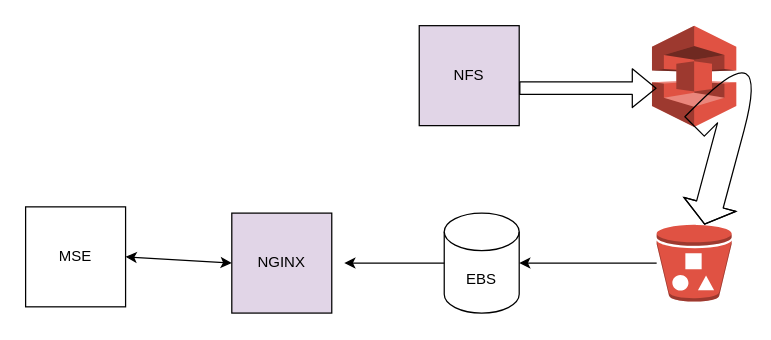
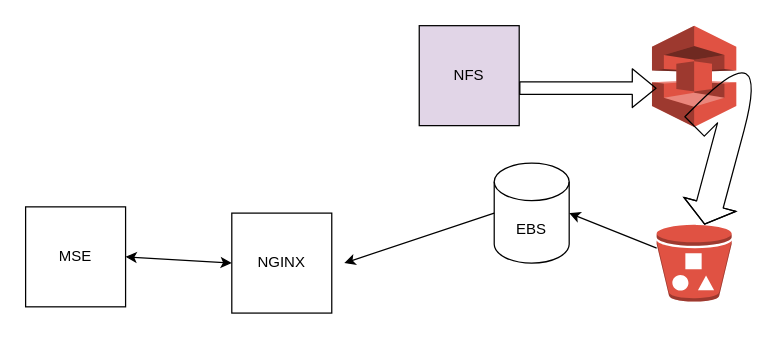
(282, 263) -> (282, 263)
(482, 263) -> (532, 213)
